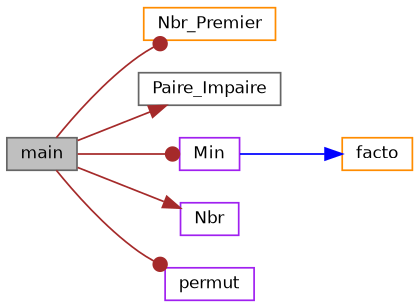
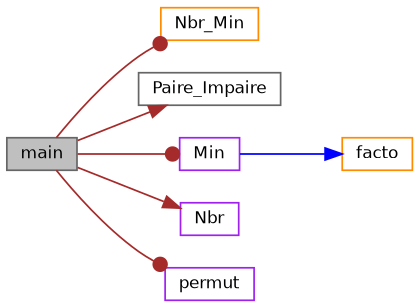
(210, 24) -> (210, 24)
